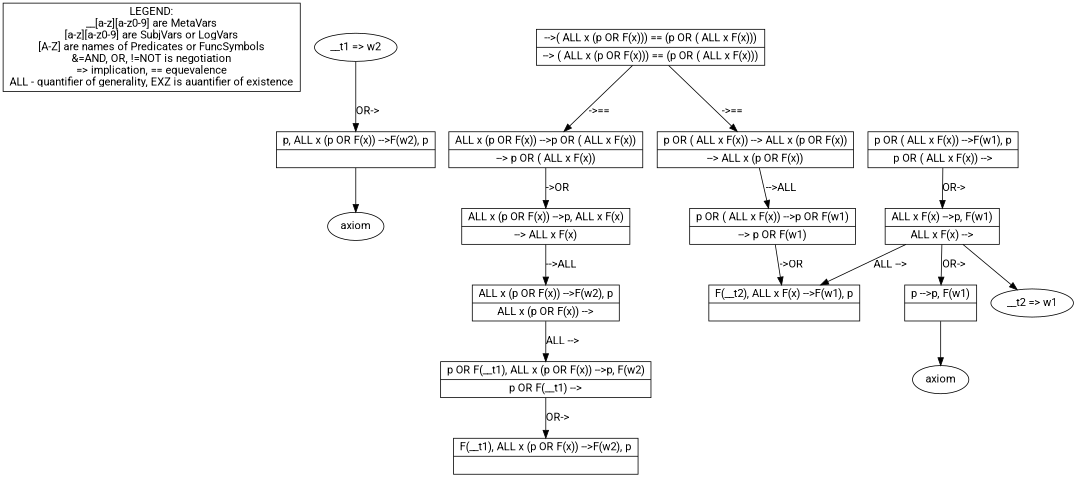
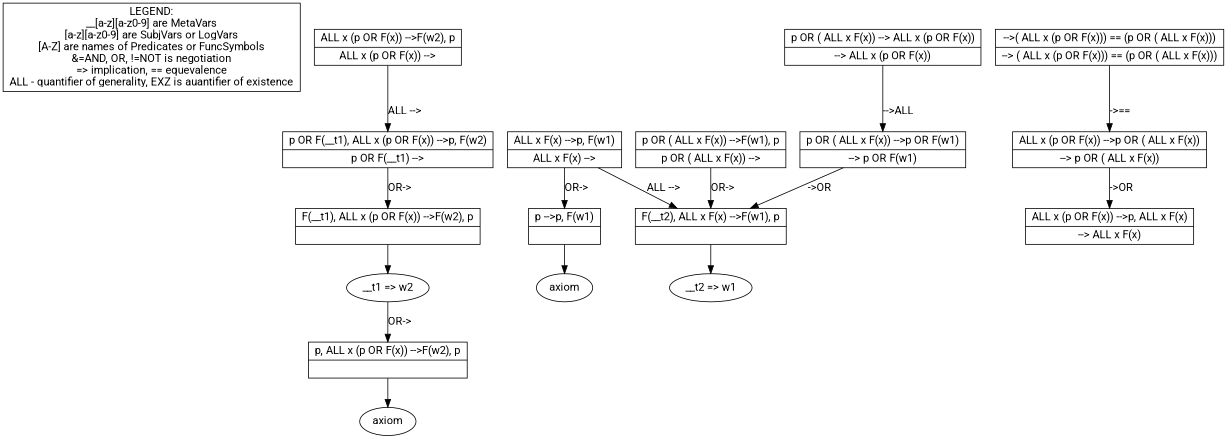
(700, 96) -> none
(943, 184) -> (711, 184)
none -> (388, 255)
(546, 261) -> none
(987, 265) -> (711, 255)
